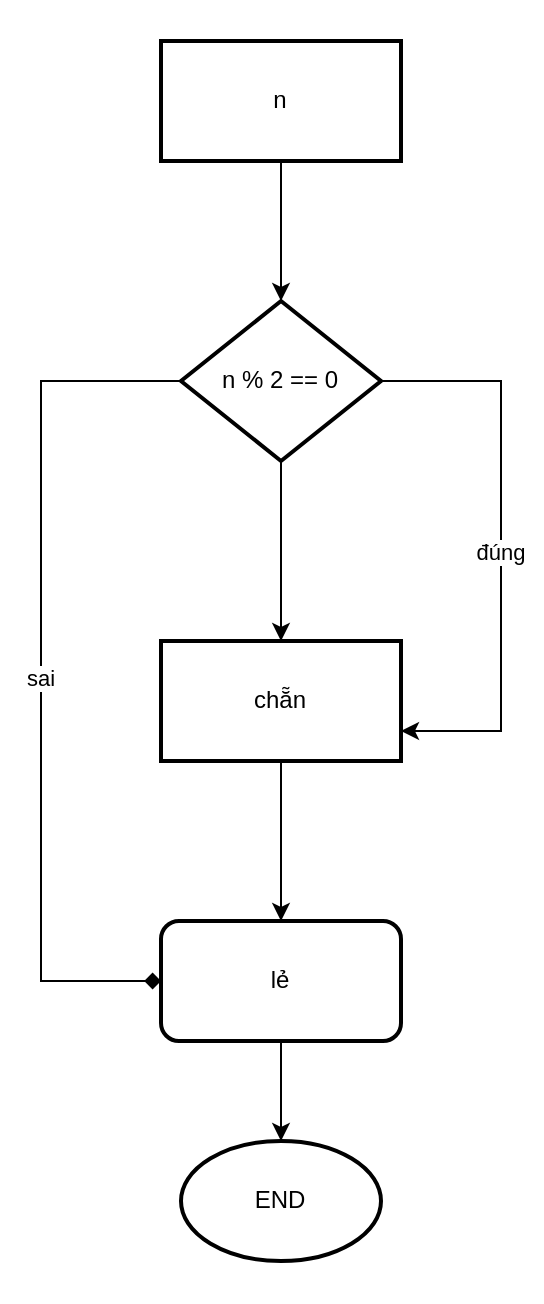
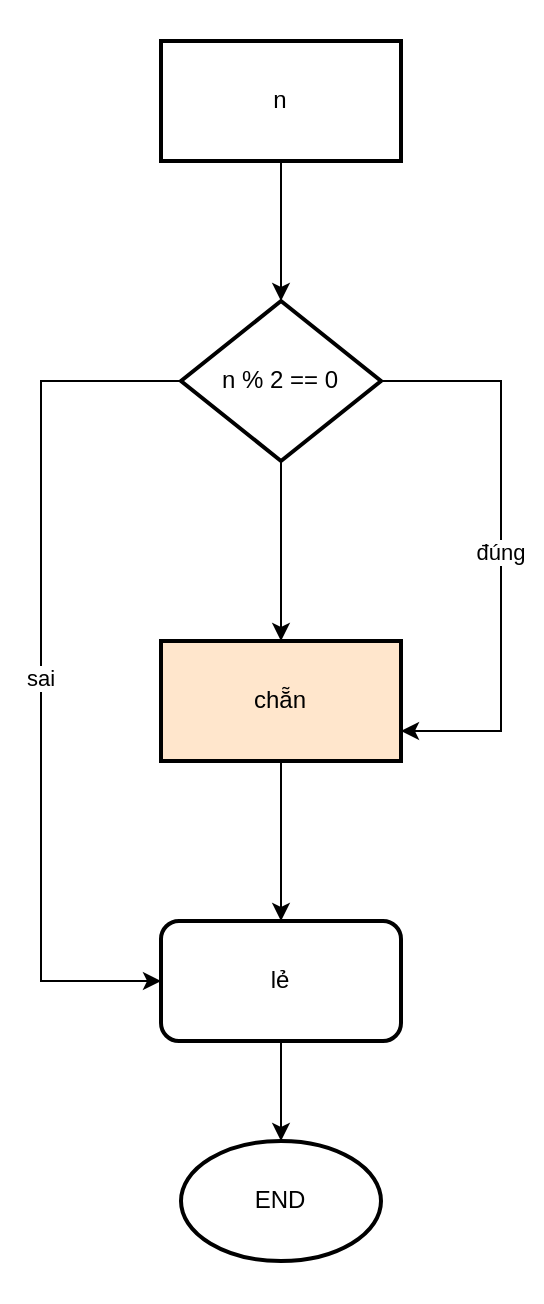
(281, 701) -> (281, 701)
(144, 981) -> (145, 981)
